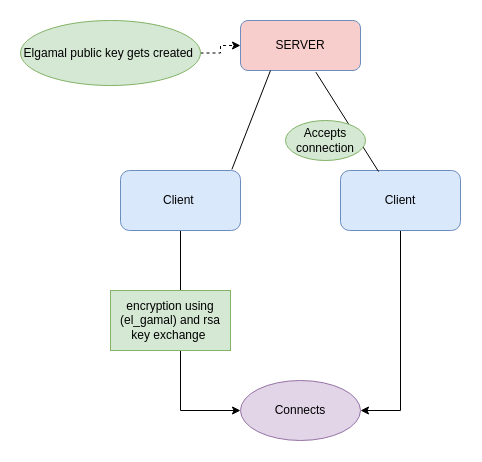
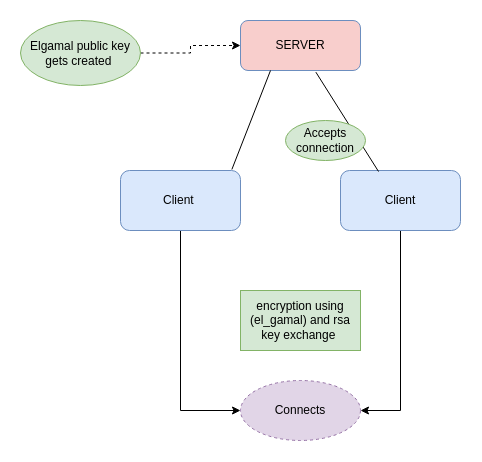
(111, 53) -> (81, 53)
(171, 321) -> (301, 321)
(301, 411) -> (301, 411)
